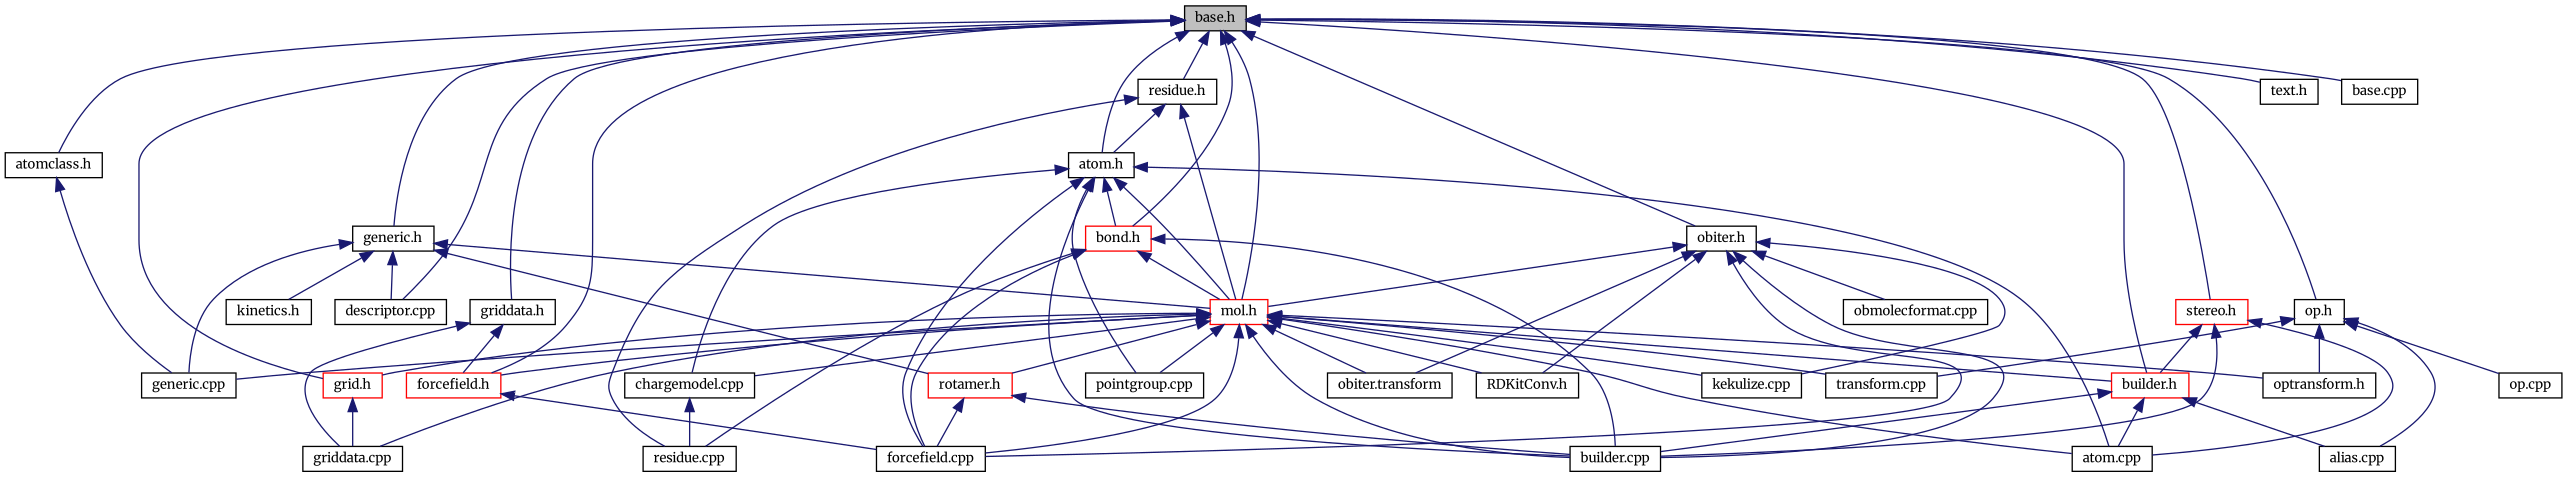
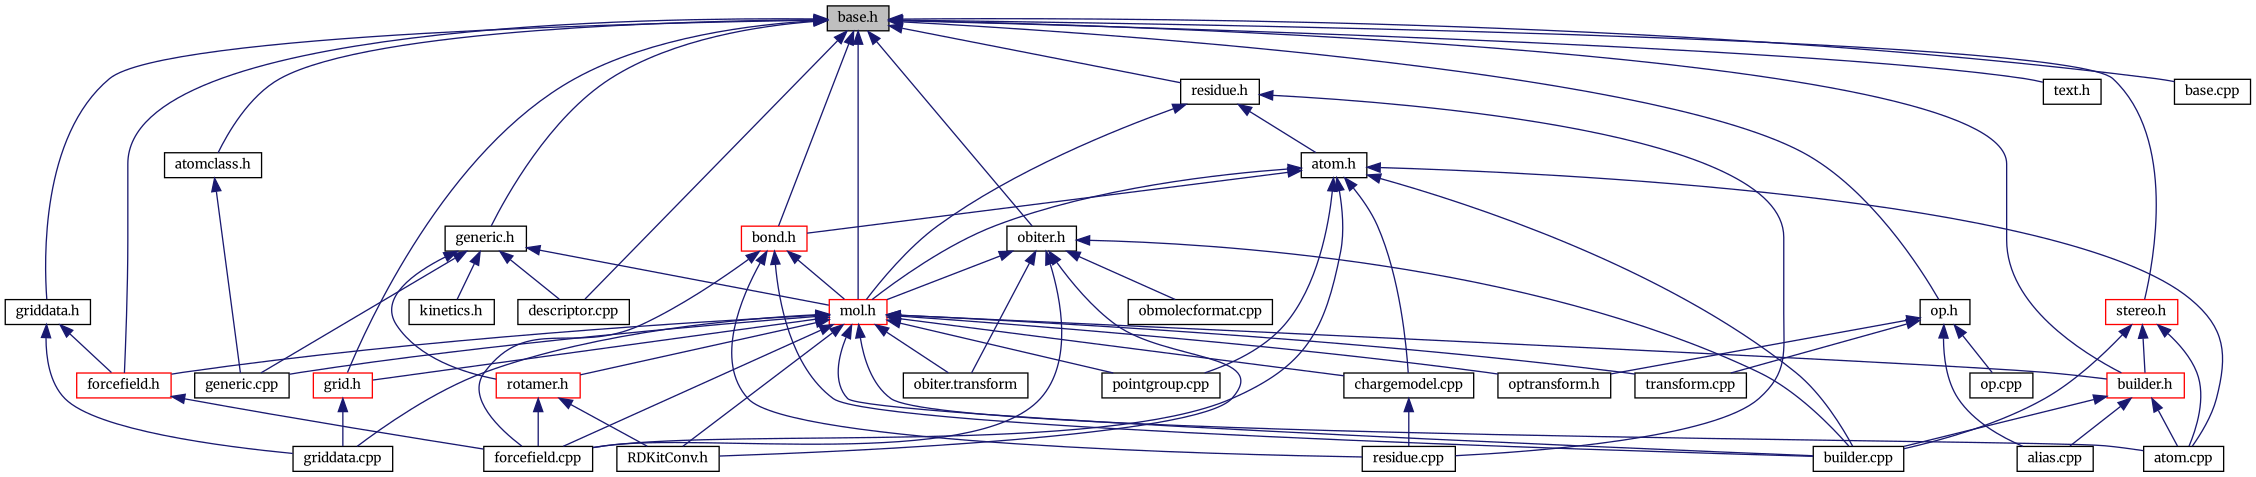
(1123, 84) -> none
(1752, 385) -> none
(1297, 431) -> (599, 420)
